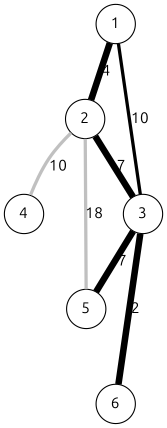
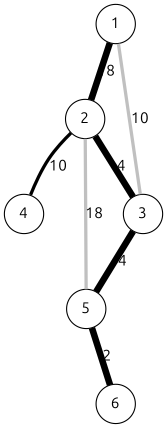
(106, 72) -> (106, 72)
(129, 119) -> (129, 119)
(47, 161) -> (47, 161)
(122, 166) -> (122, 166)
(123, 261) -> (123, 261)
(129, 309) -> (101, 356)
